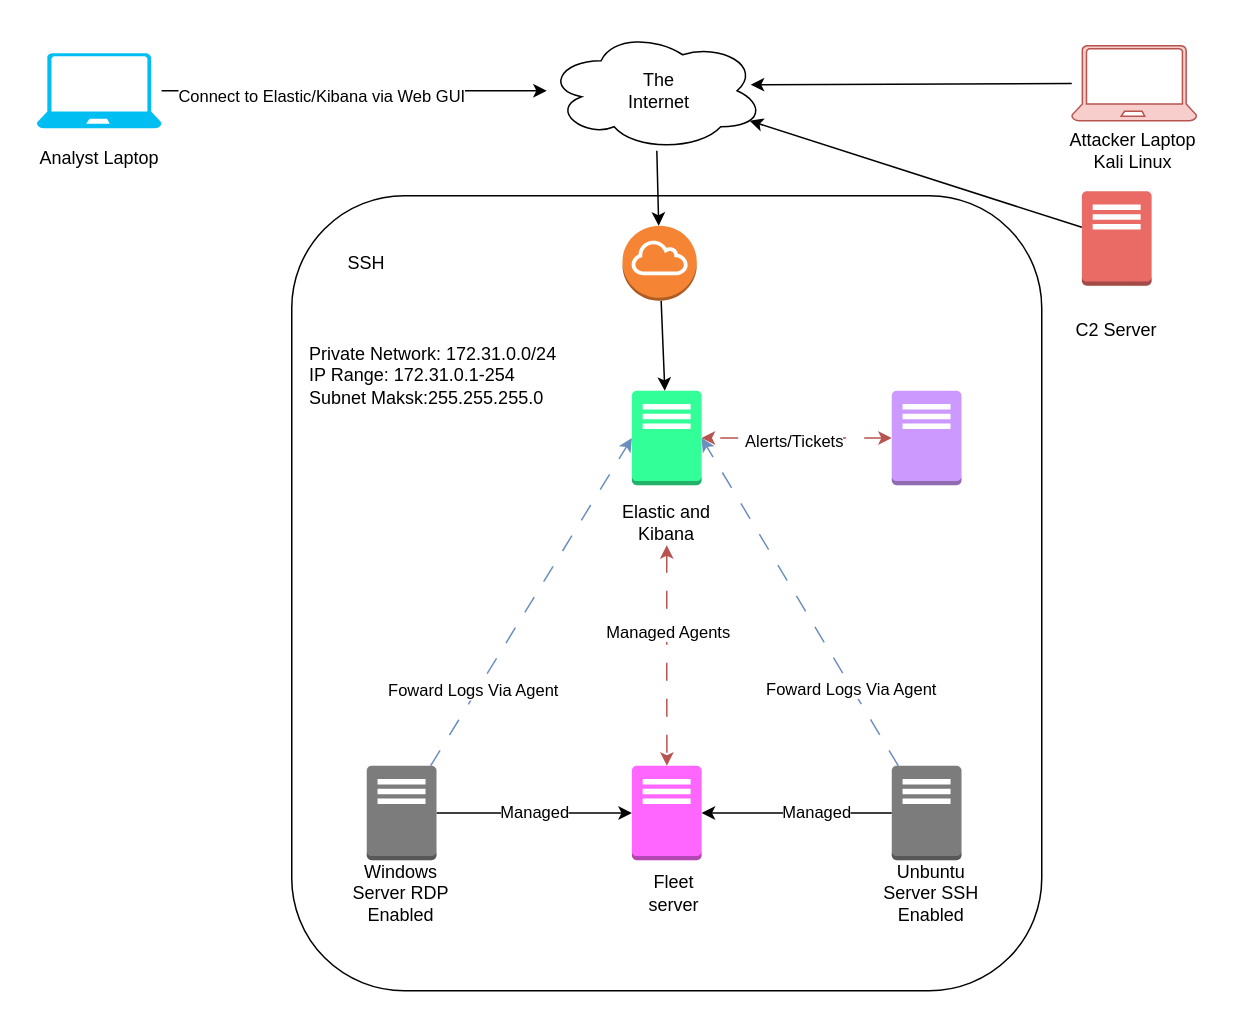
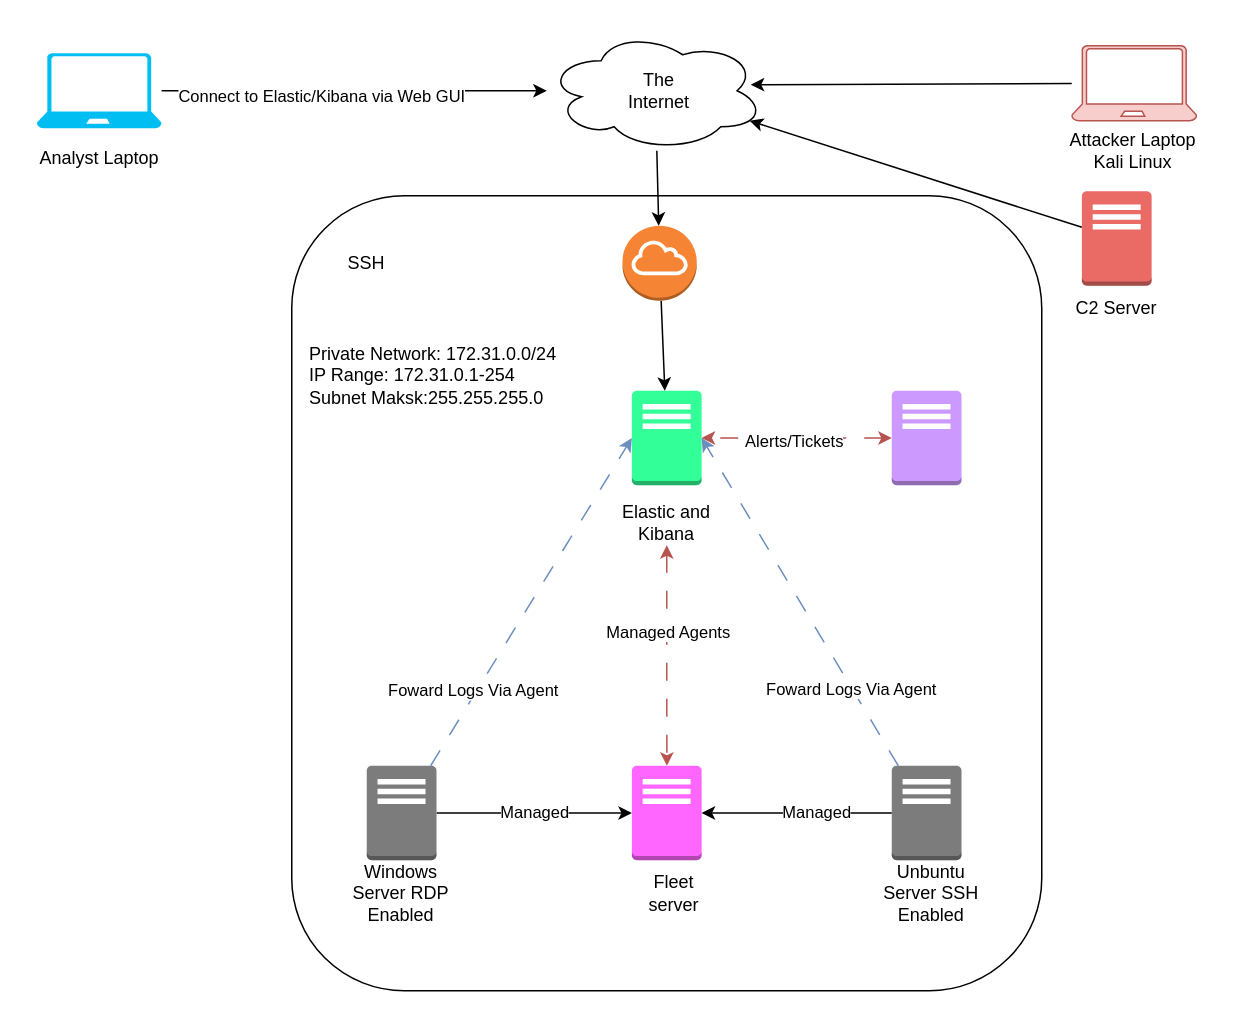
(1117, 331) -> (1117, 308)
